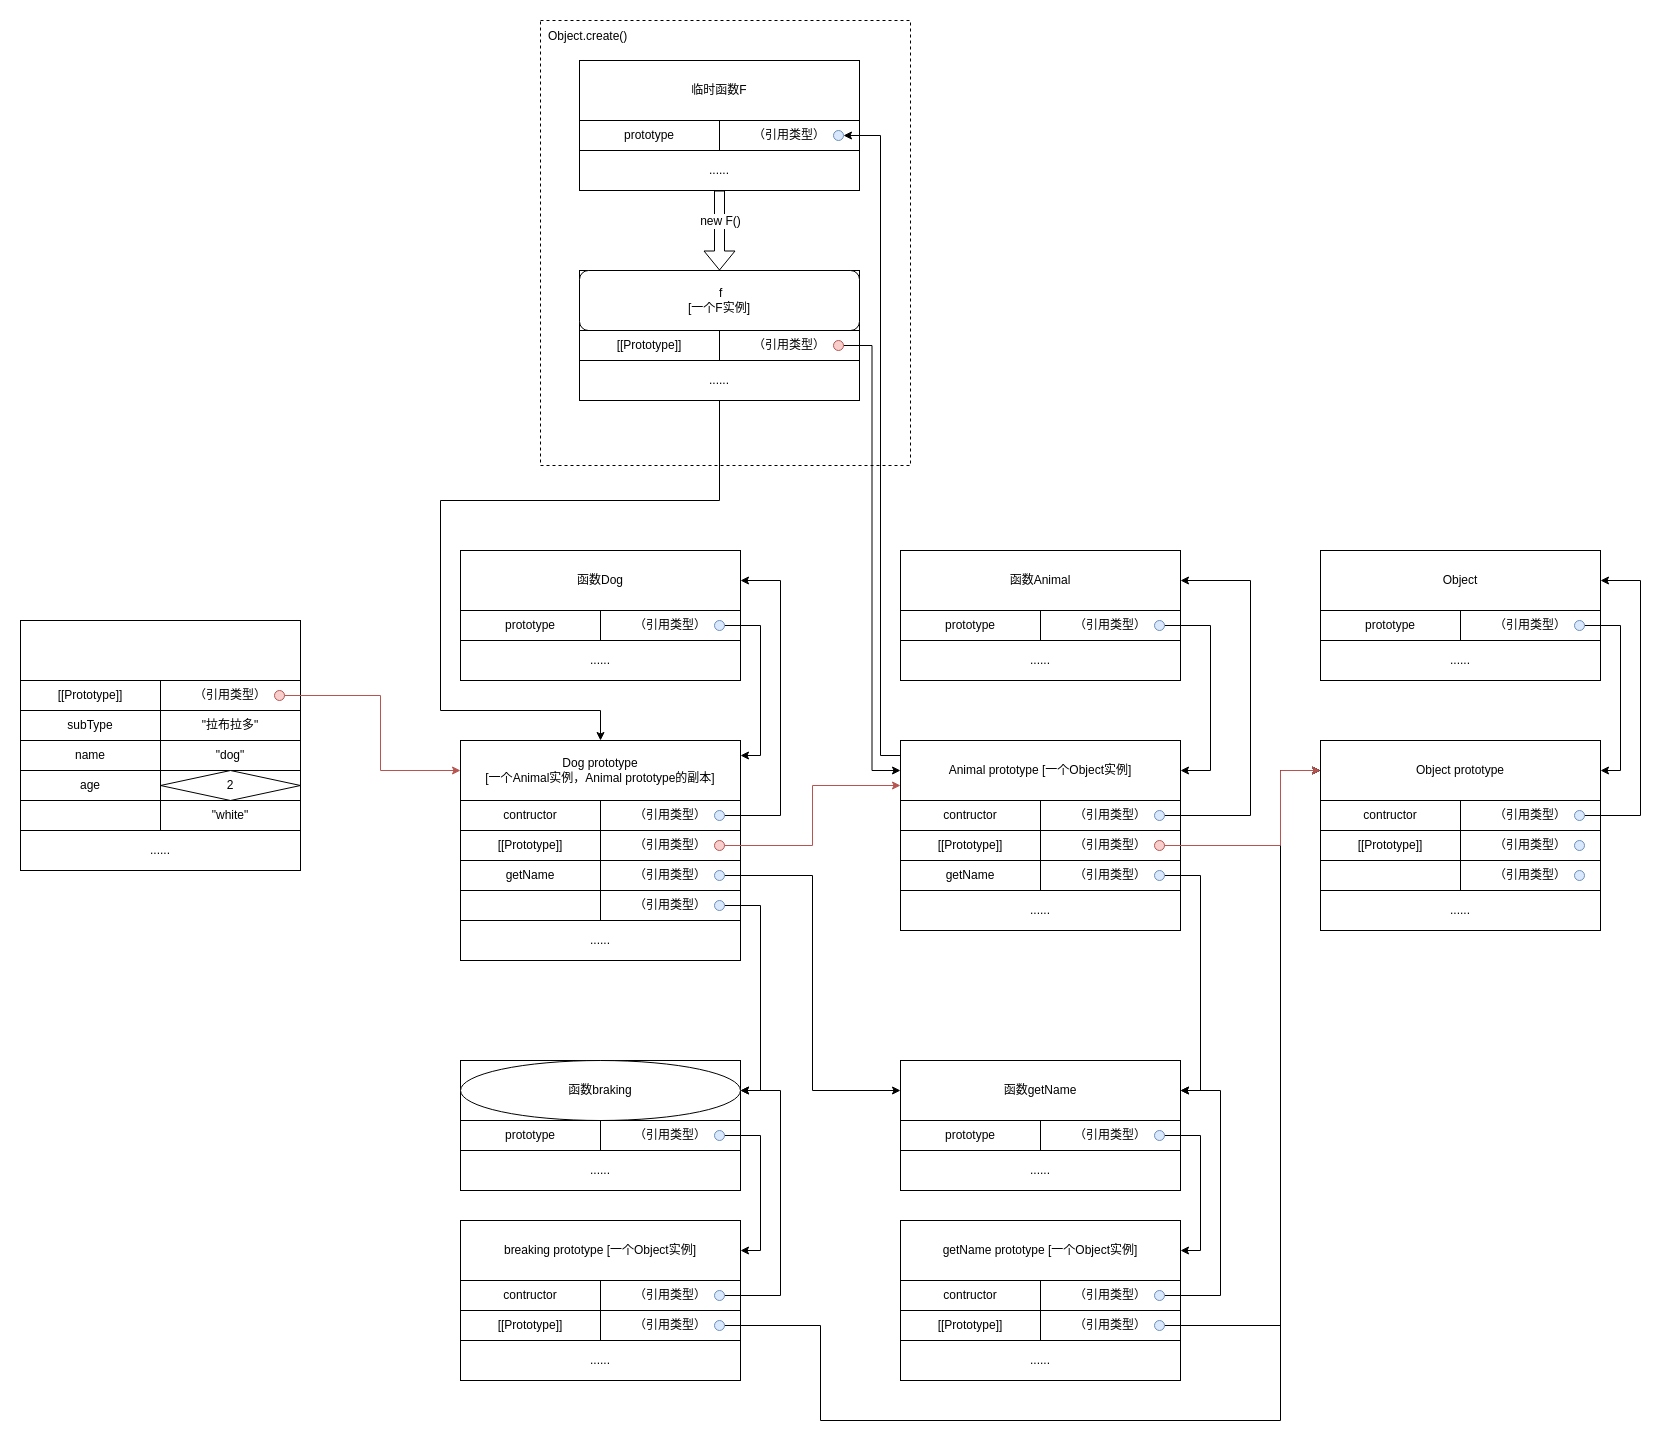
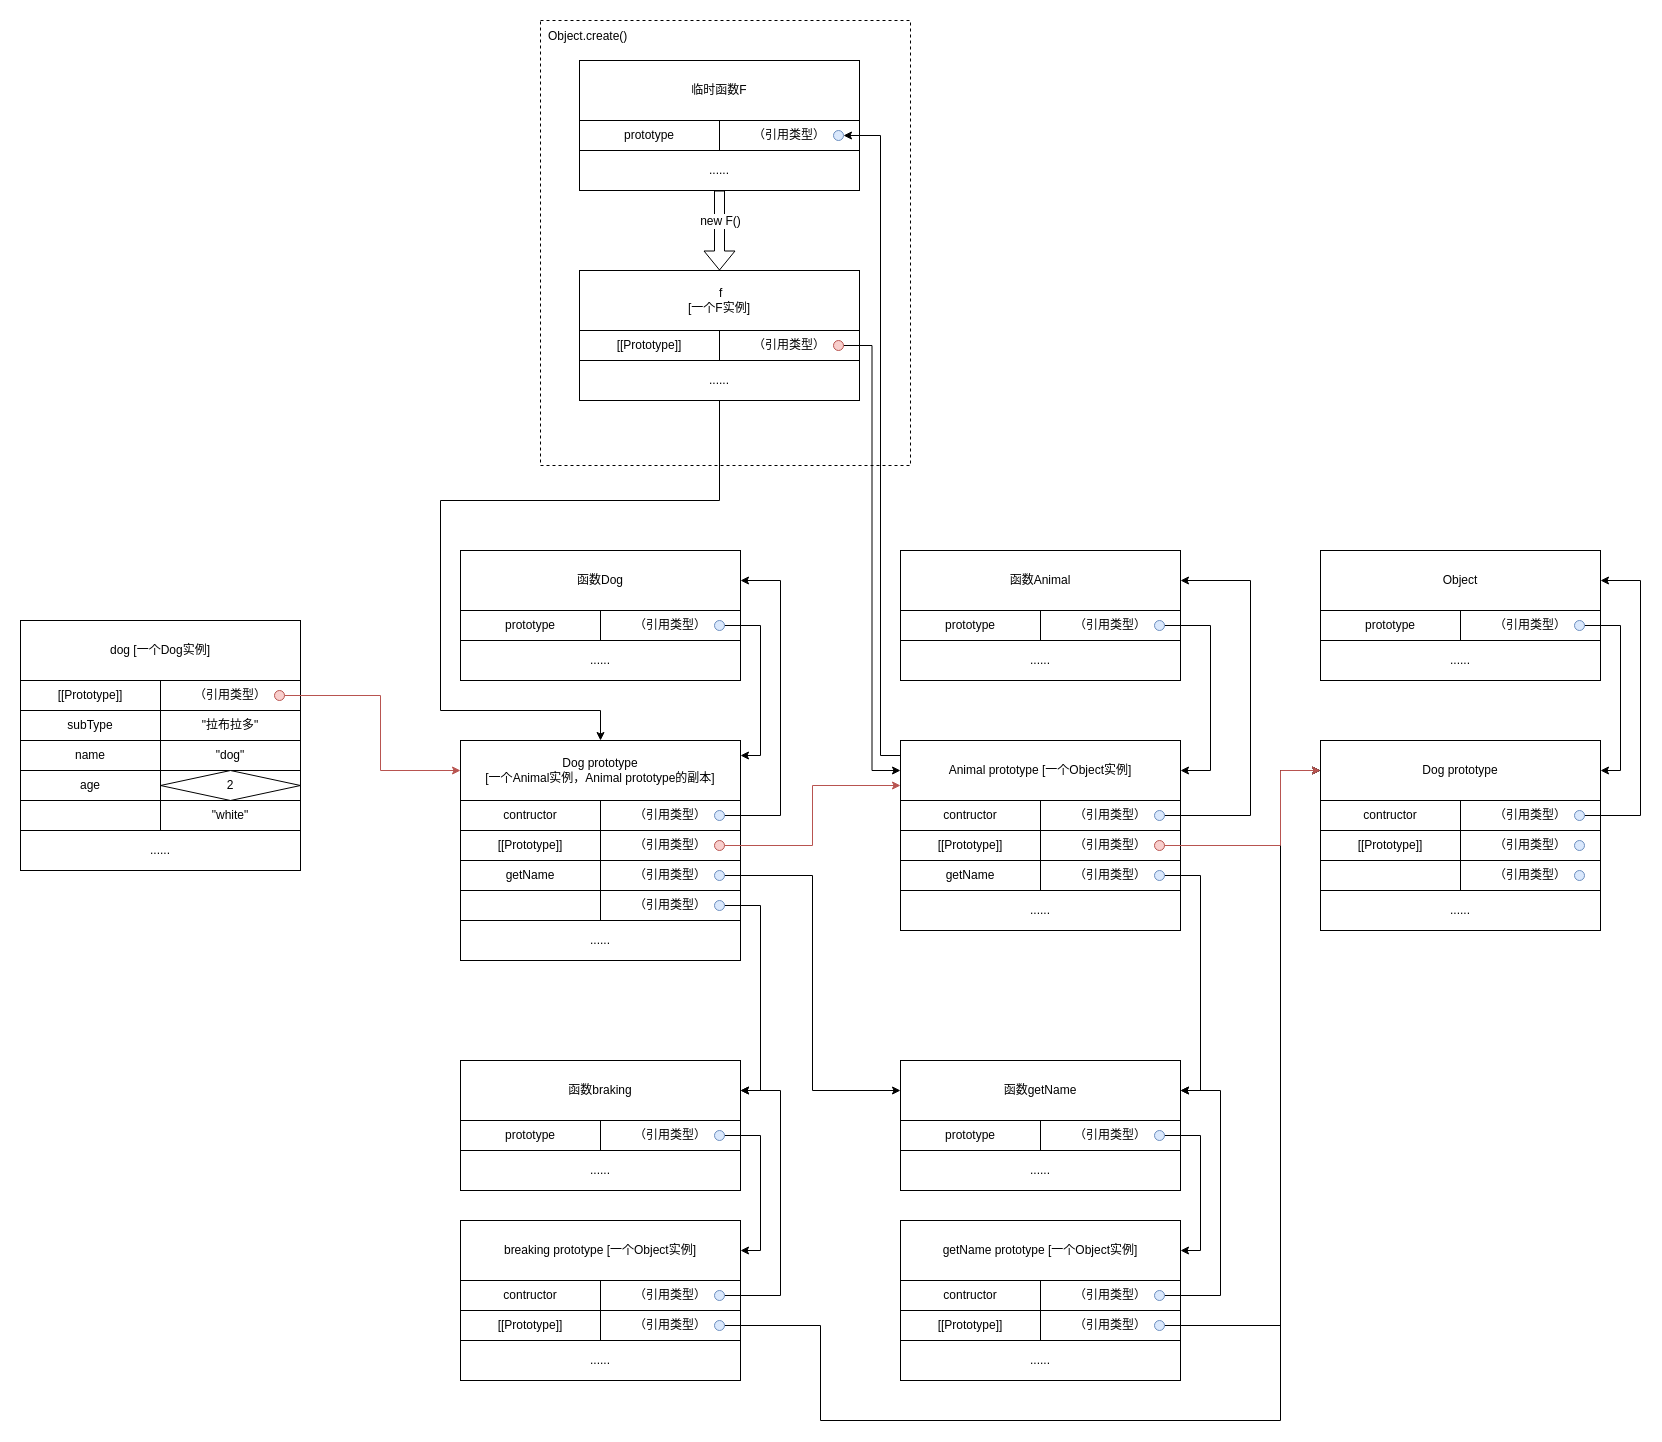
(720, 301) -> (720, 301)
none -> (161, 651)
(1461, 771) -> (1461, 771)
(601, 1091) -> (601, 1091)
